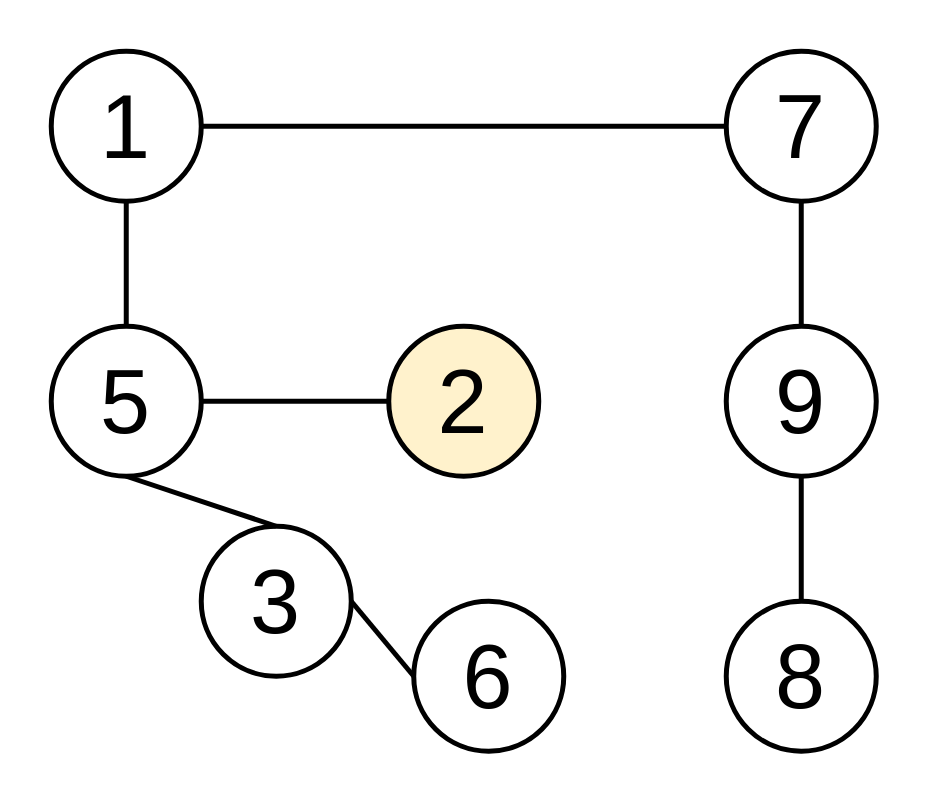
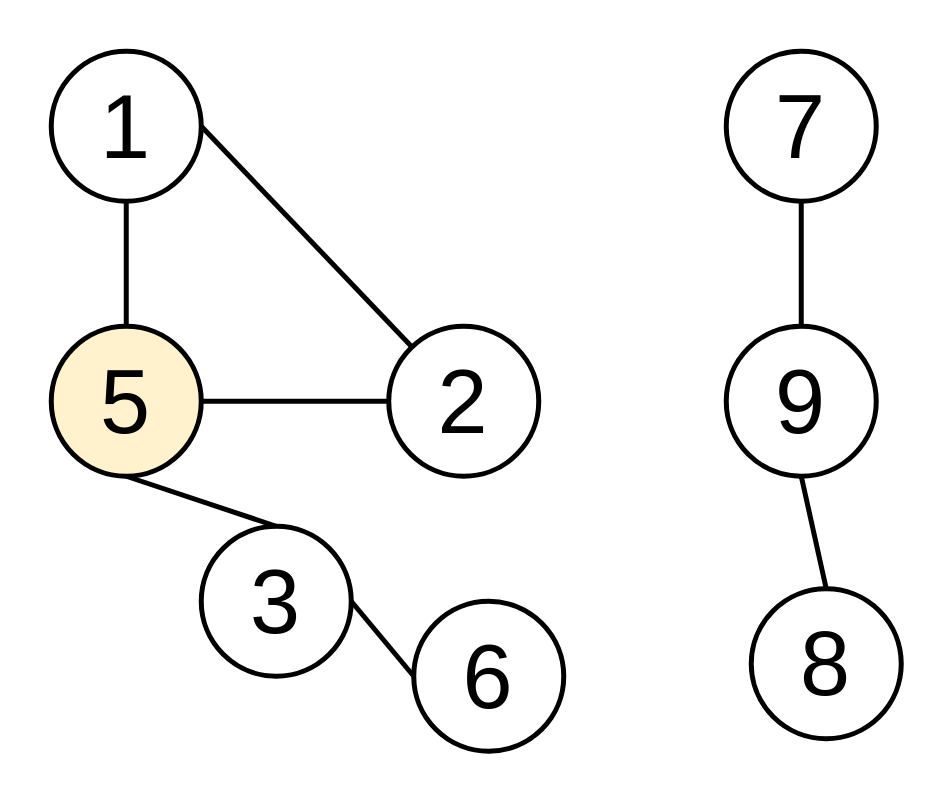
(463, 126) -> (306, 236)
(126, 401) -> (126, 401)
(464, 401) -> (464, 401)
(801, 676) -> (826, 664)
